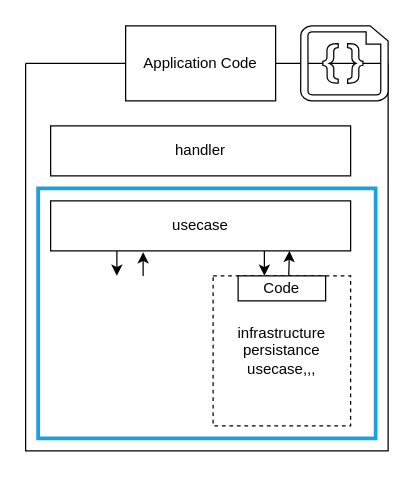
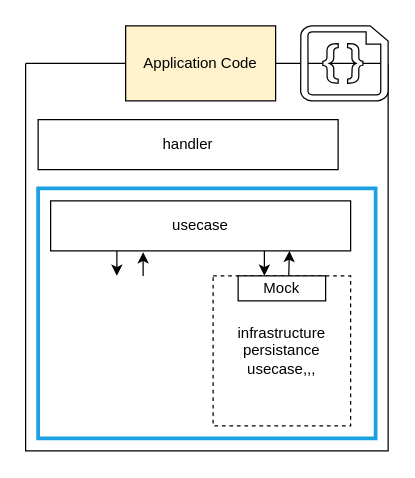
(201, 63) -> (201, 63)
(201, 151) -> (188, 144)
(282, 288) -> (282, 288)
